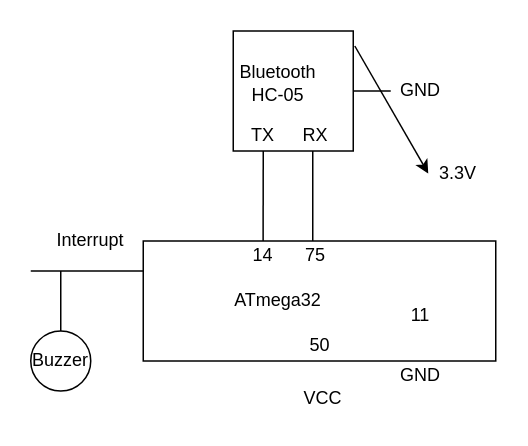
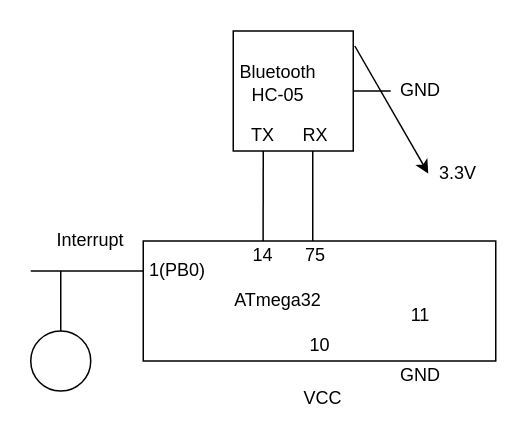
none -> (177, 271)
(320, 346) -> (320, 346)
(61, 361) -> none
